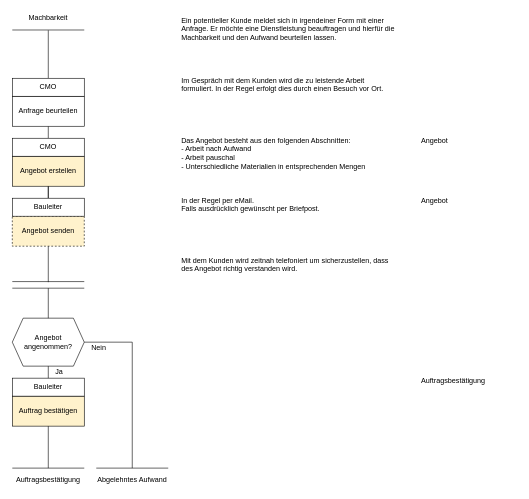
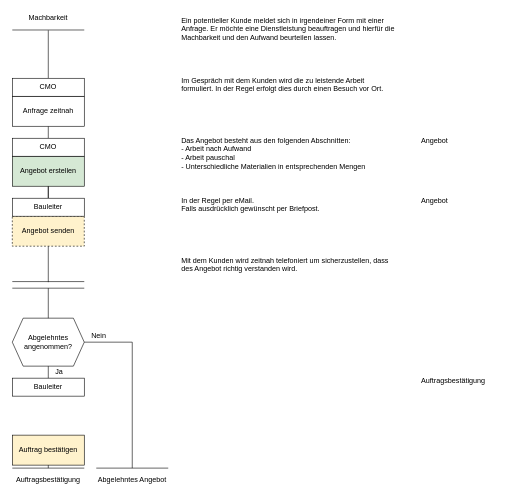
(48, 111) -> (48, 111)
(48, 171) -> (48, 171)
(48, 342) -> (48, 342)
(111, 348) -> (111, 336)
(48, 411) -> (48, 450)
(132, 480) -> (132, 480)
